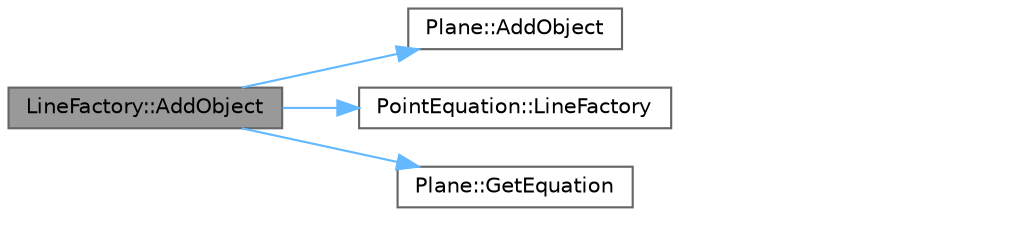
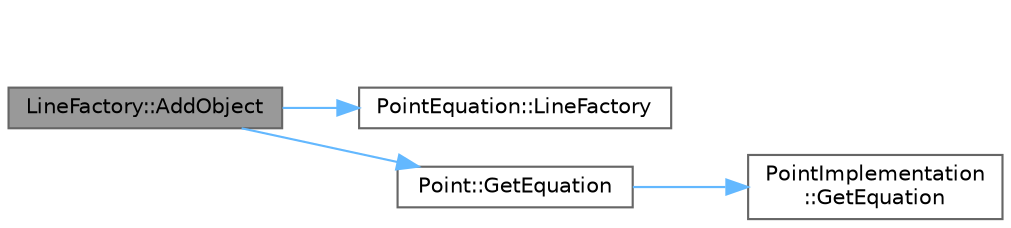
(515, 29) -> none
(515, 187) -> (515, 187)
none -> (875, 187)
